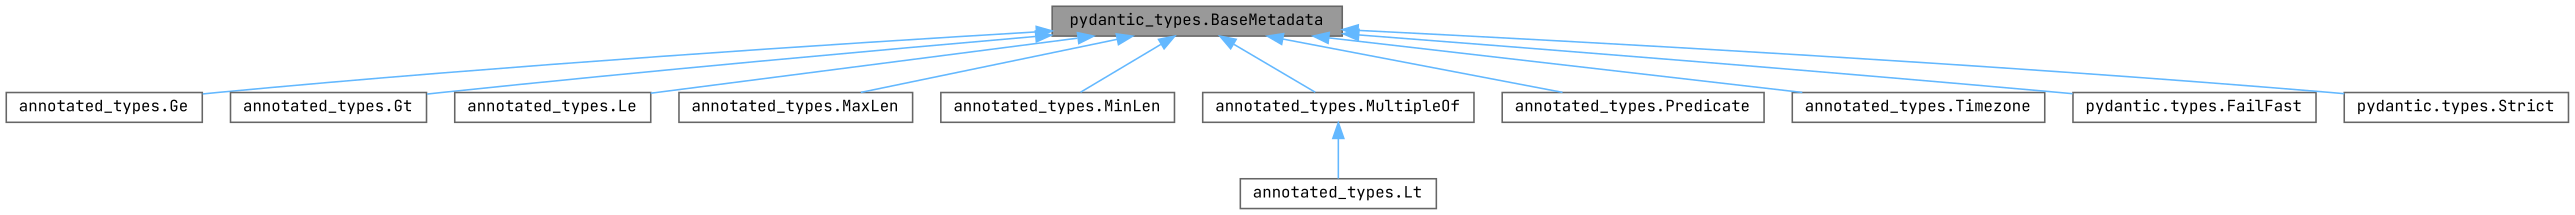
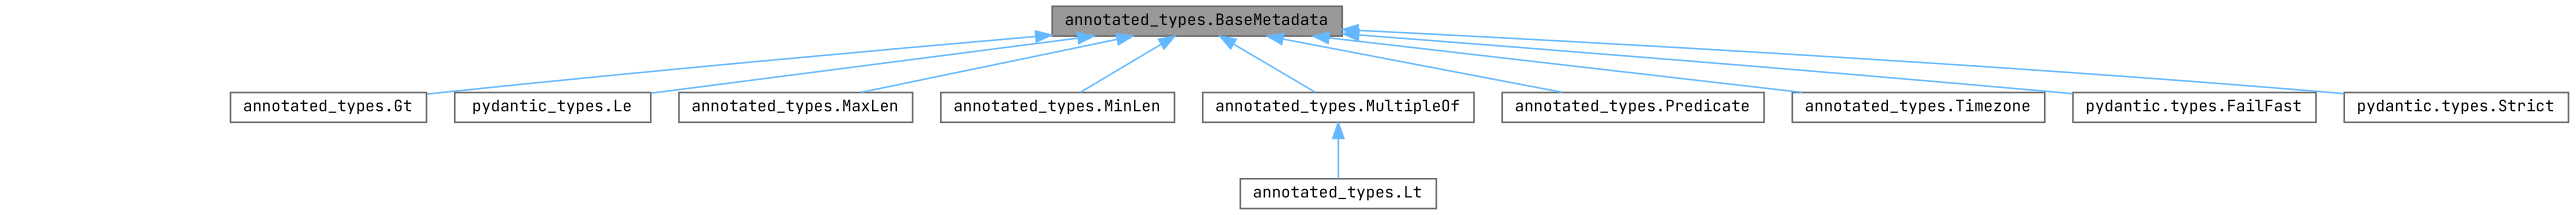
(1197, 21) -> (1197, 21)
(104, 107) -> none
(553, 107) -> (553, 107)
